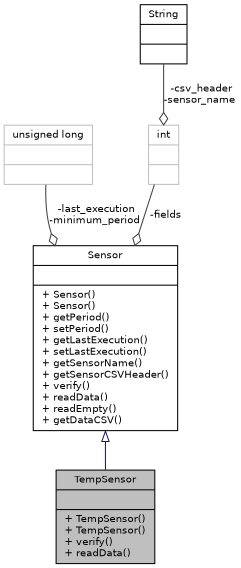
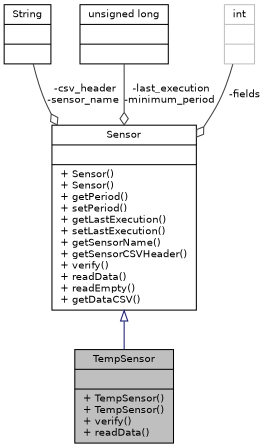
(164, 88) -> (41, 90)
(48, 155) -> (124, 34)
